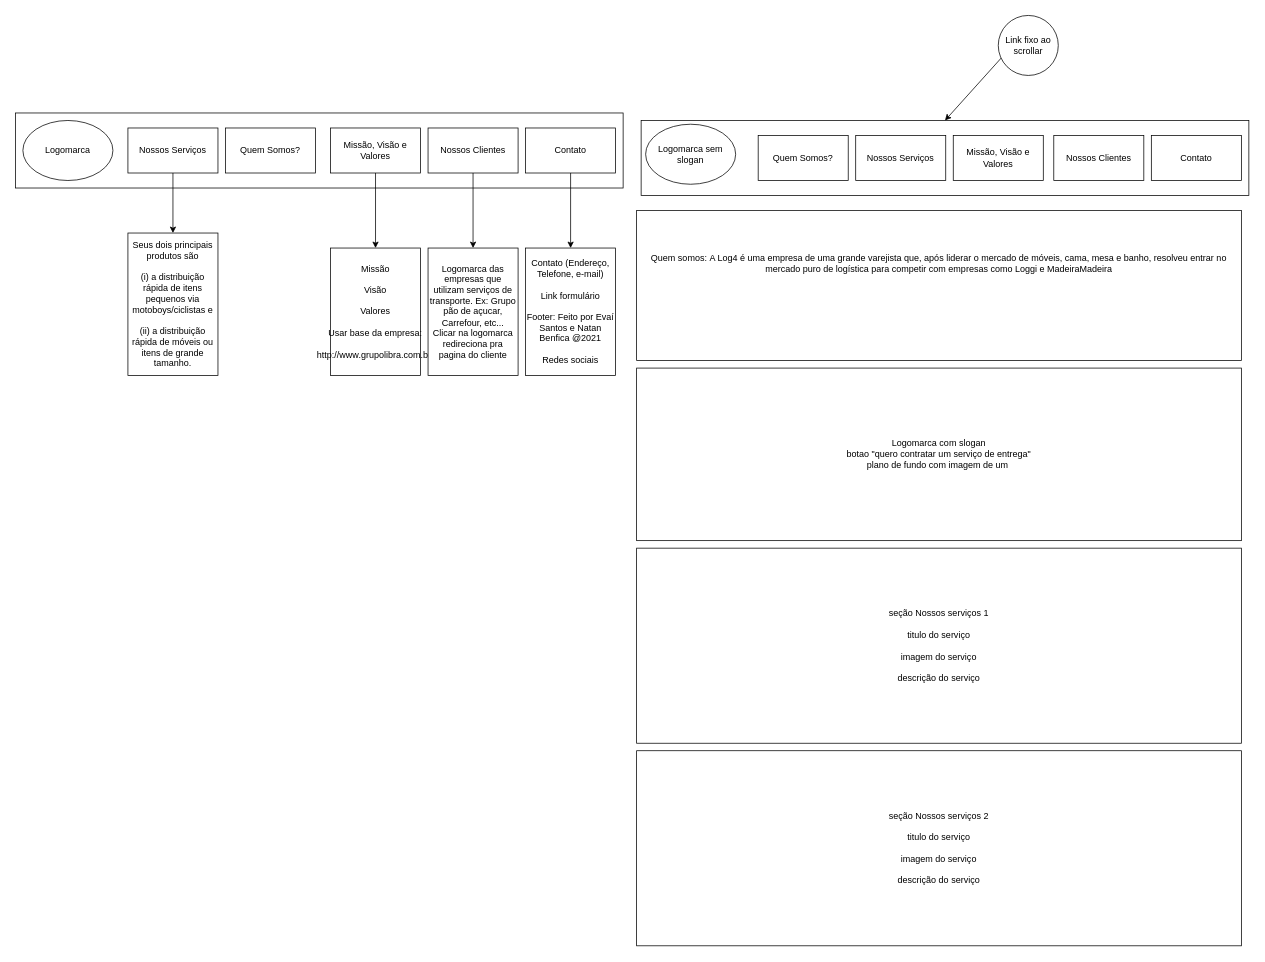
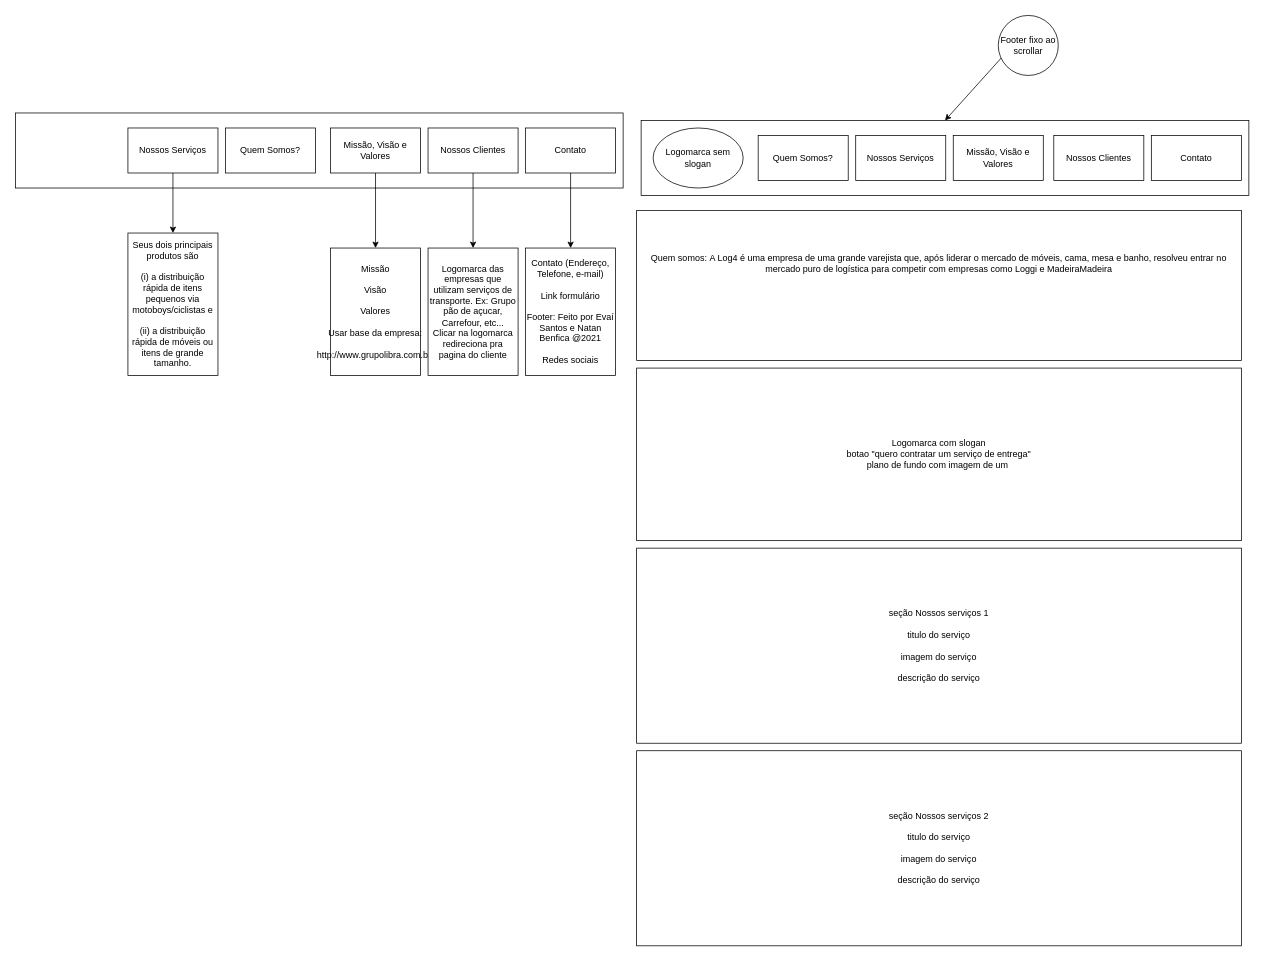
(1028, 45) -> (1028, 45)
(68, 150) -> none
(690, 154) -> (698, 158)
